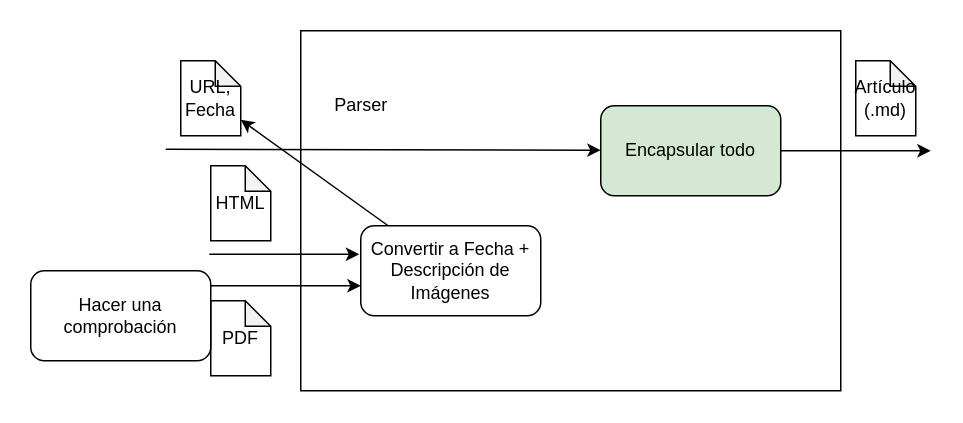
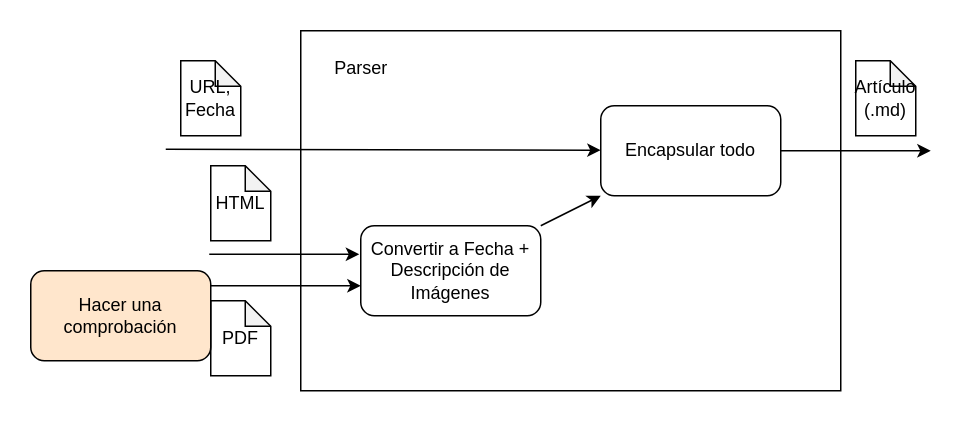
(361, 106) -> (361, 68)
(691, 151) -> (691, 151)
(319, 176) -> (566, 213)
(121, 316) -> (121, 316)
